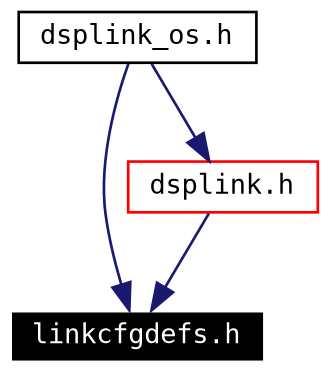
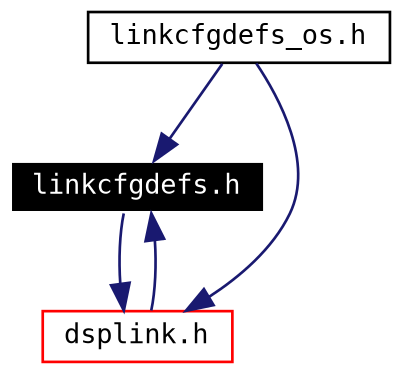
(138, 37) -> (239, 37)
none -> (120, 249)
